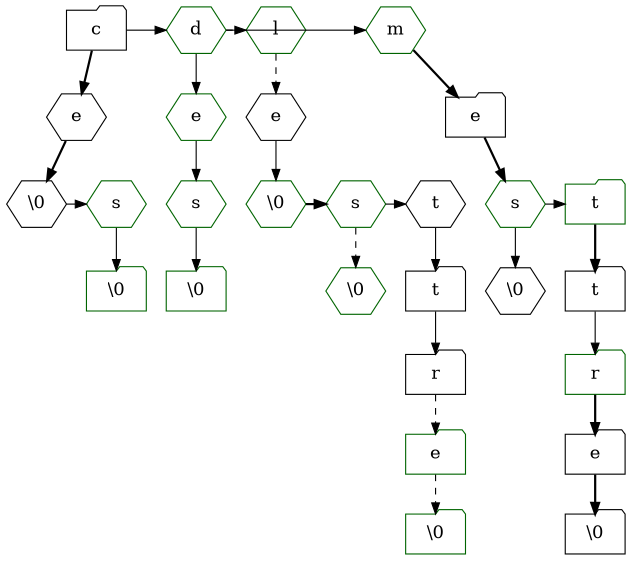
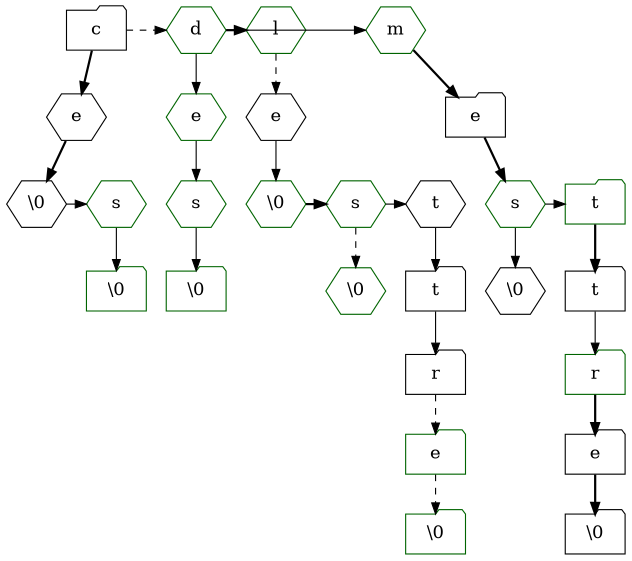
(141, 30) -> (141, 30)
(230, 30) -> (230, 30)
